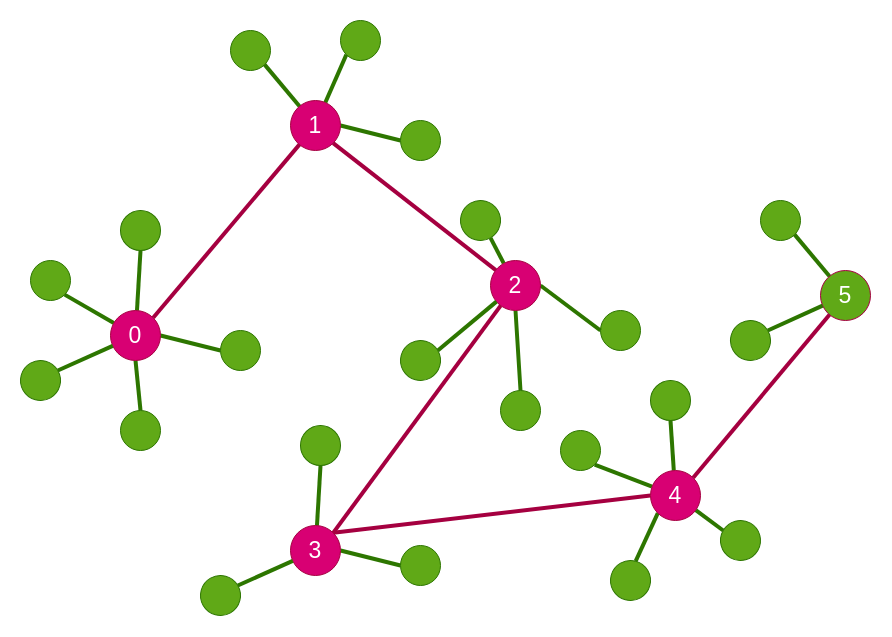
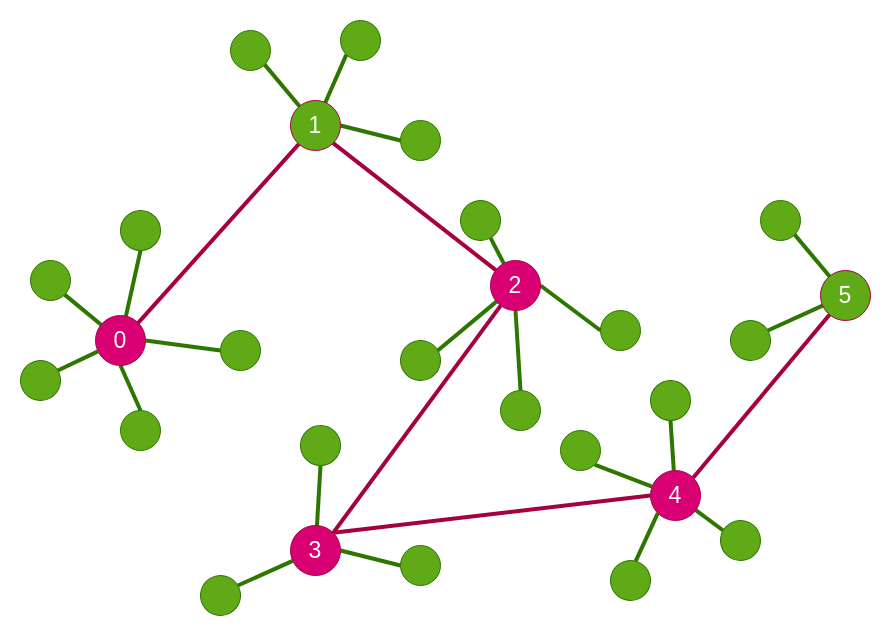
(316, 126) -> (316, 126)
(136, 336) -> (121, 341)
